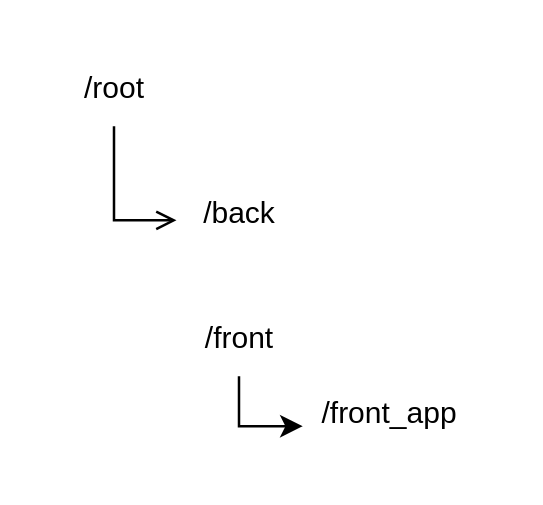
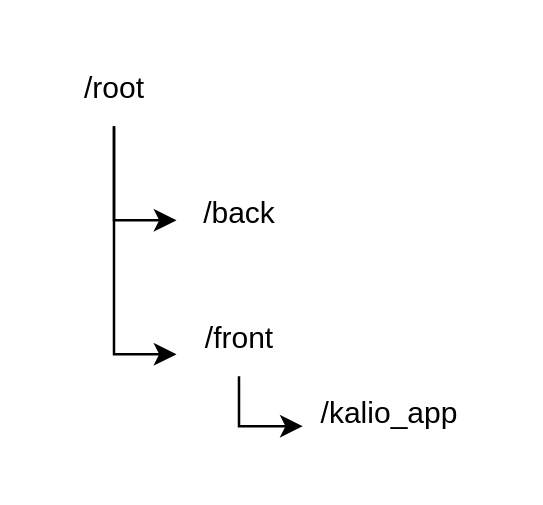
(162, 220) -> (158, 220)
none -> (114, 312)
(390, 414) -> (390, 414)
